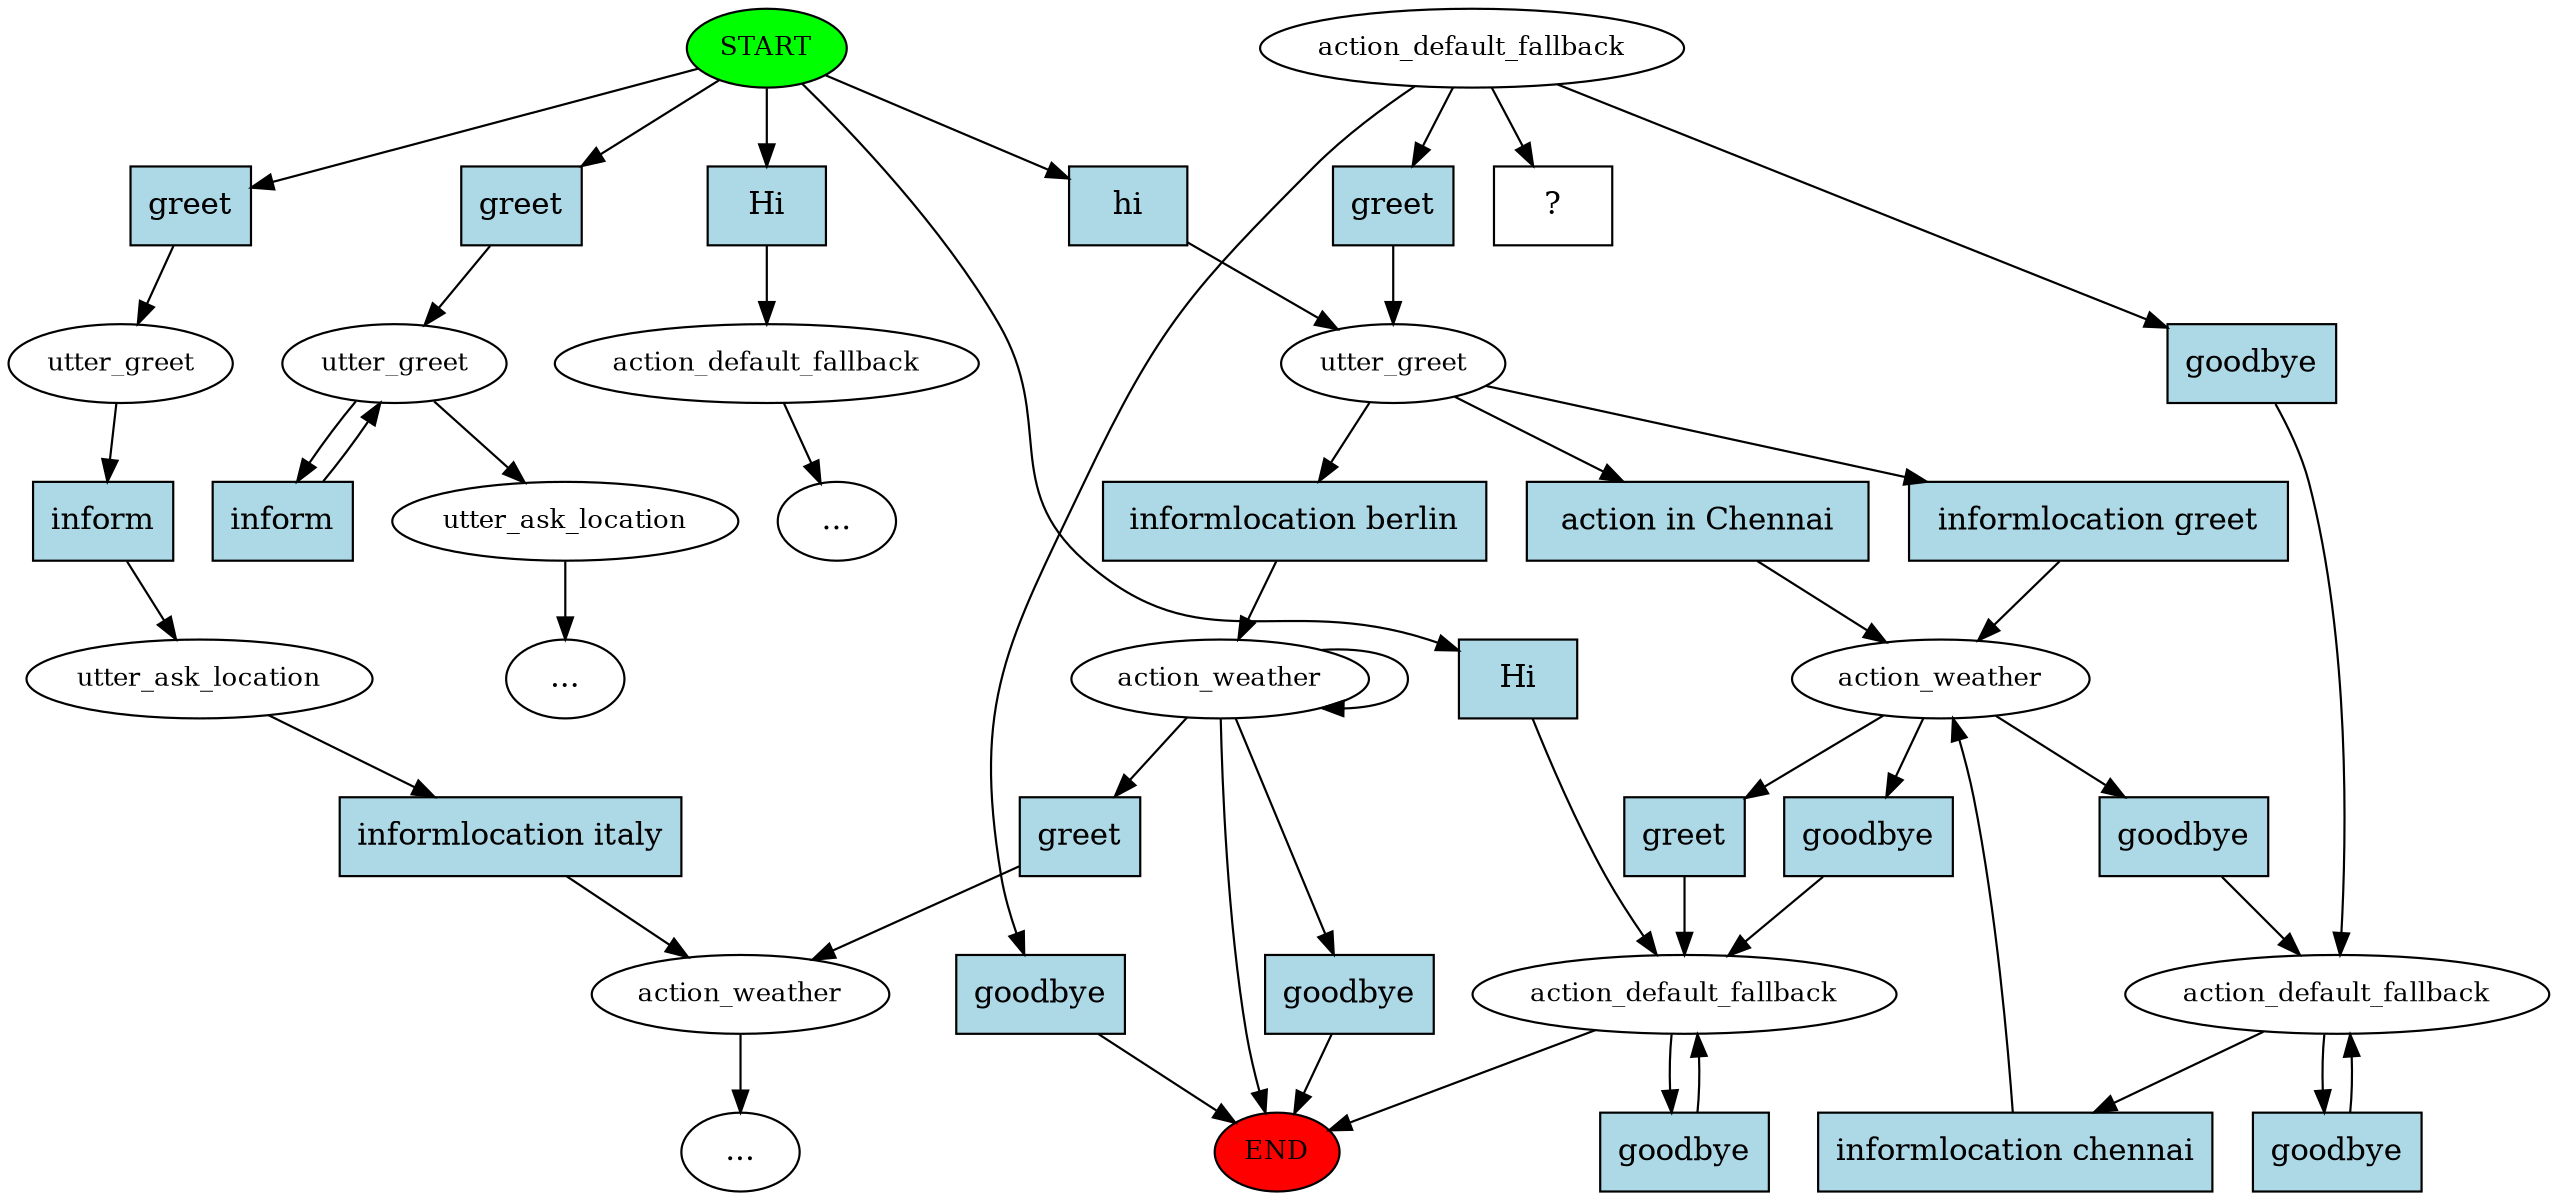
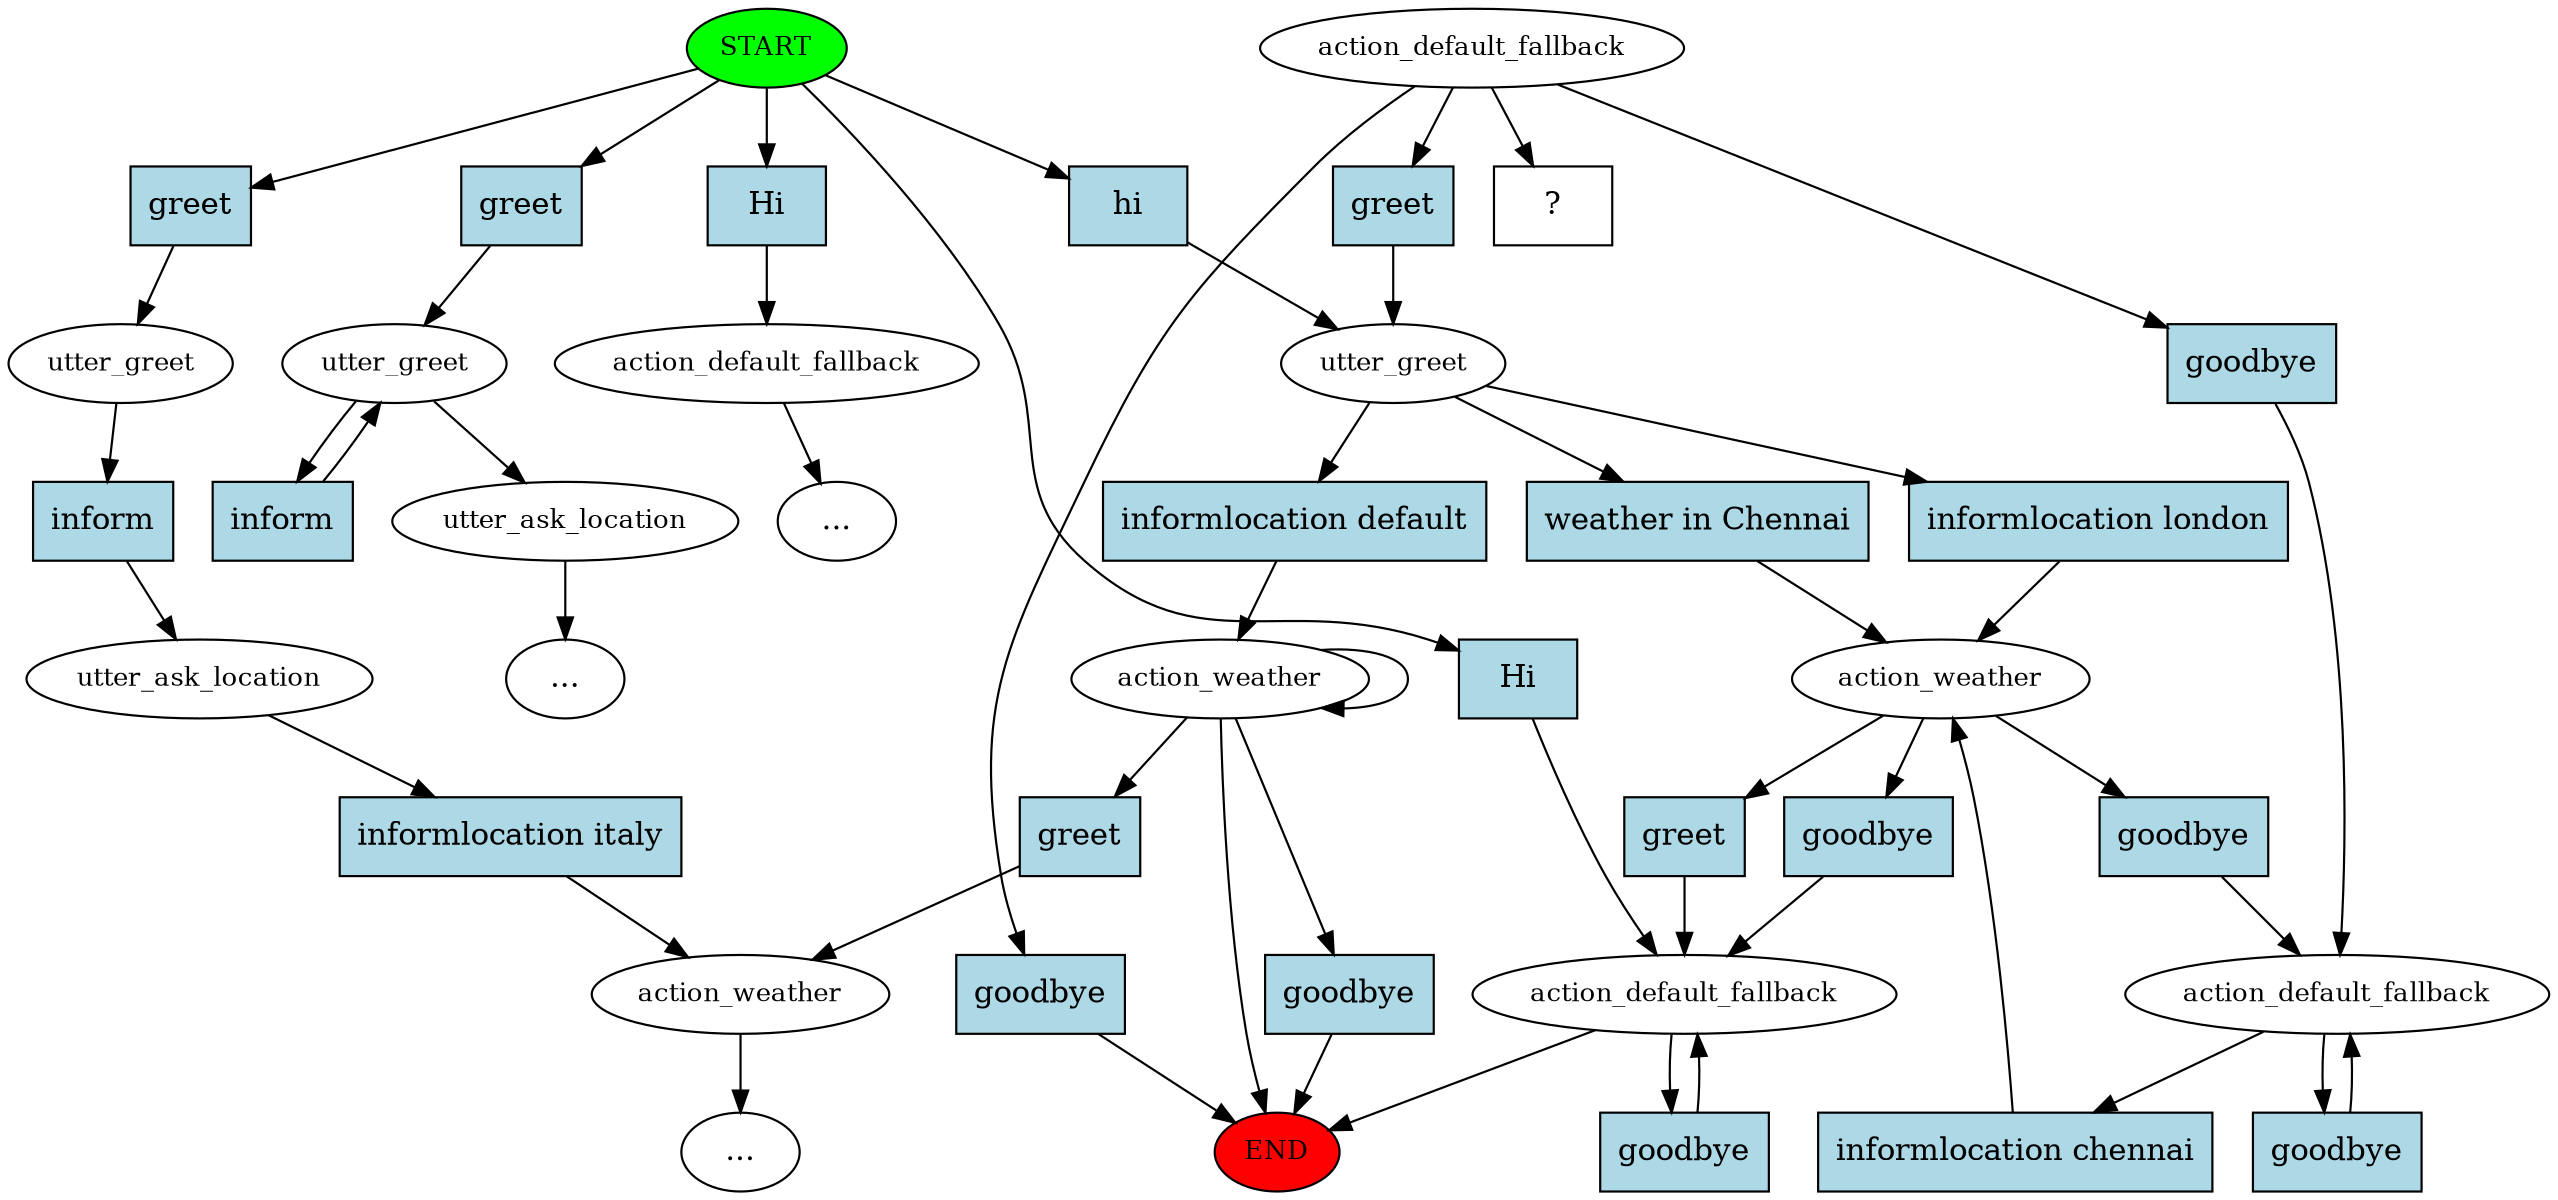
(1295, 521) -> (1295, 521)
(1698, 521) -> (1698, 521)
(2098, 521) -> (2098, 521)
